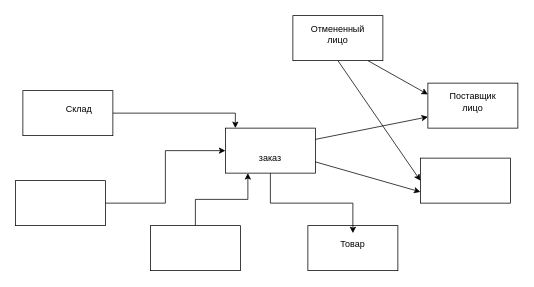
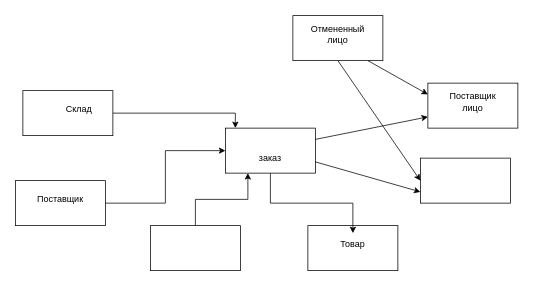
none -> (60, 199)
